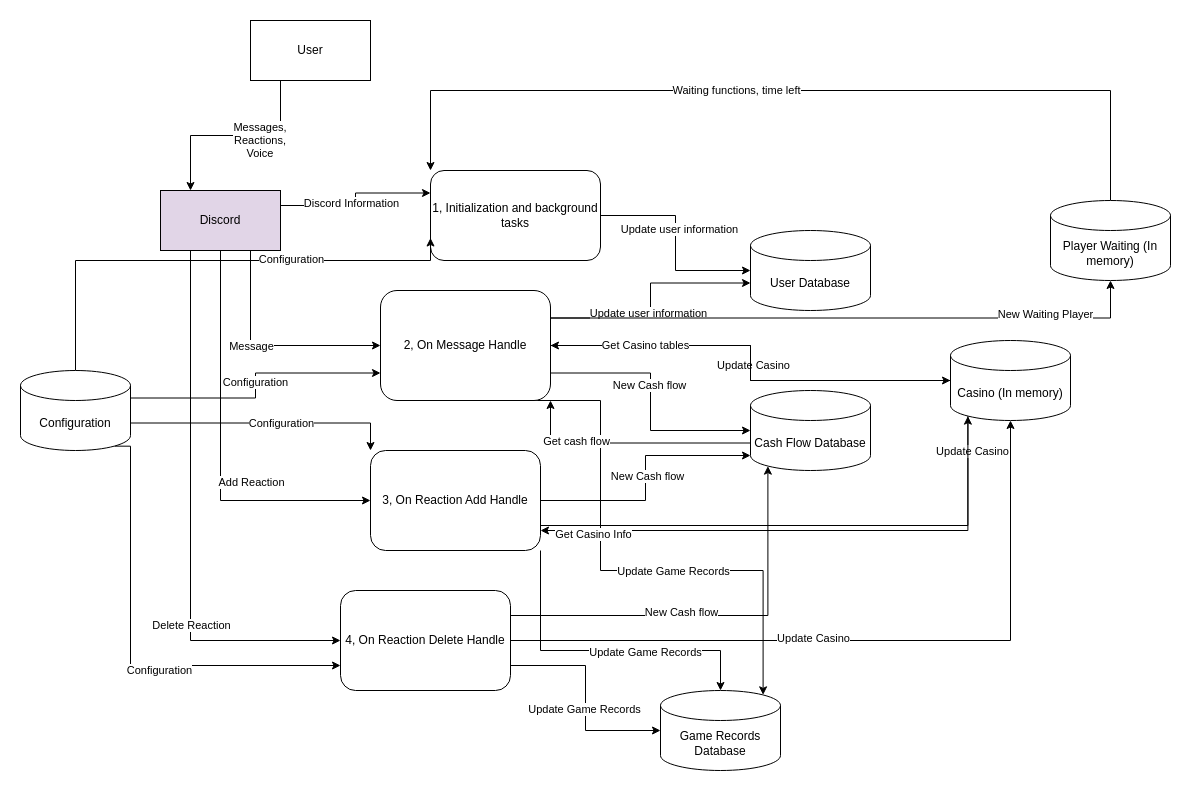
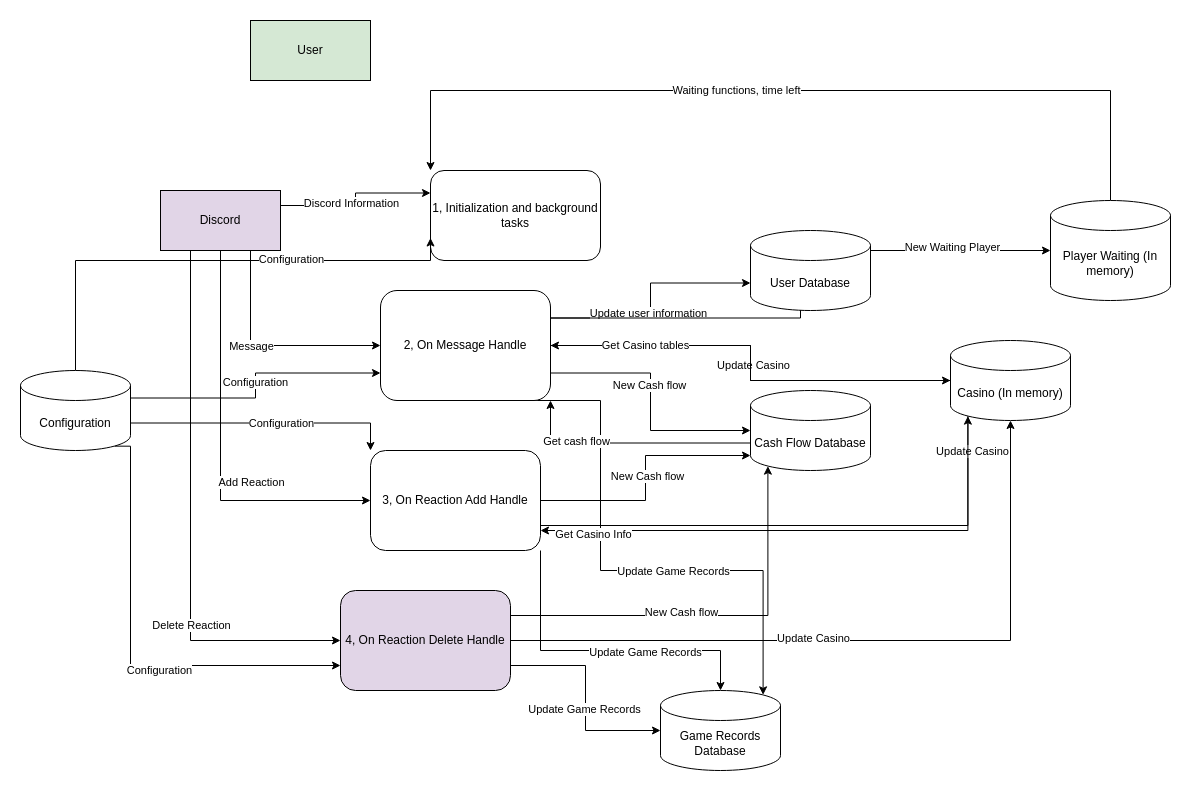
(311, 51) -> (311, 51)
(240, 136) -> none
(676, 240) -> none
(1111, 241) -> (1111, 251)
(426, 641) -> (426, 641)
